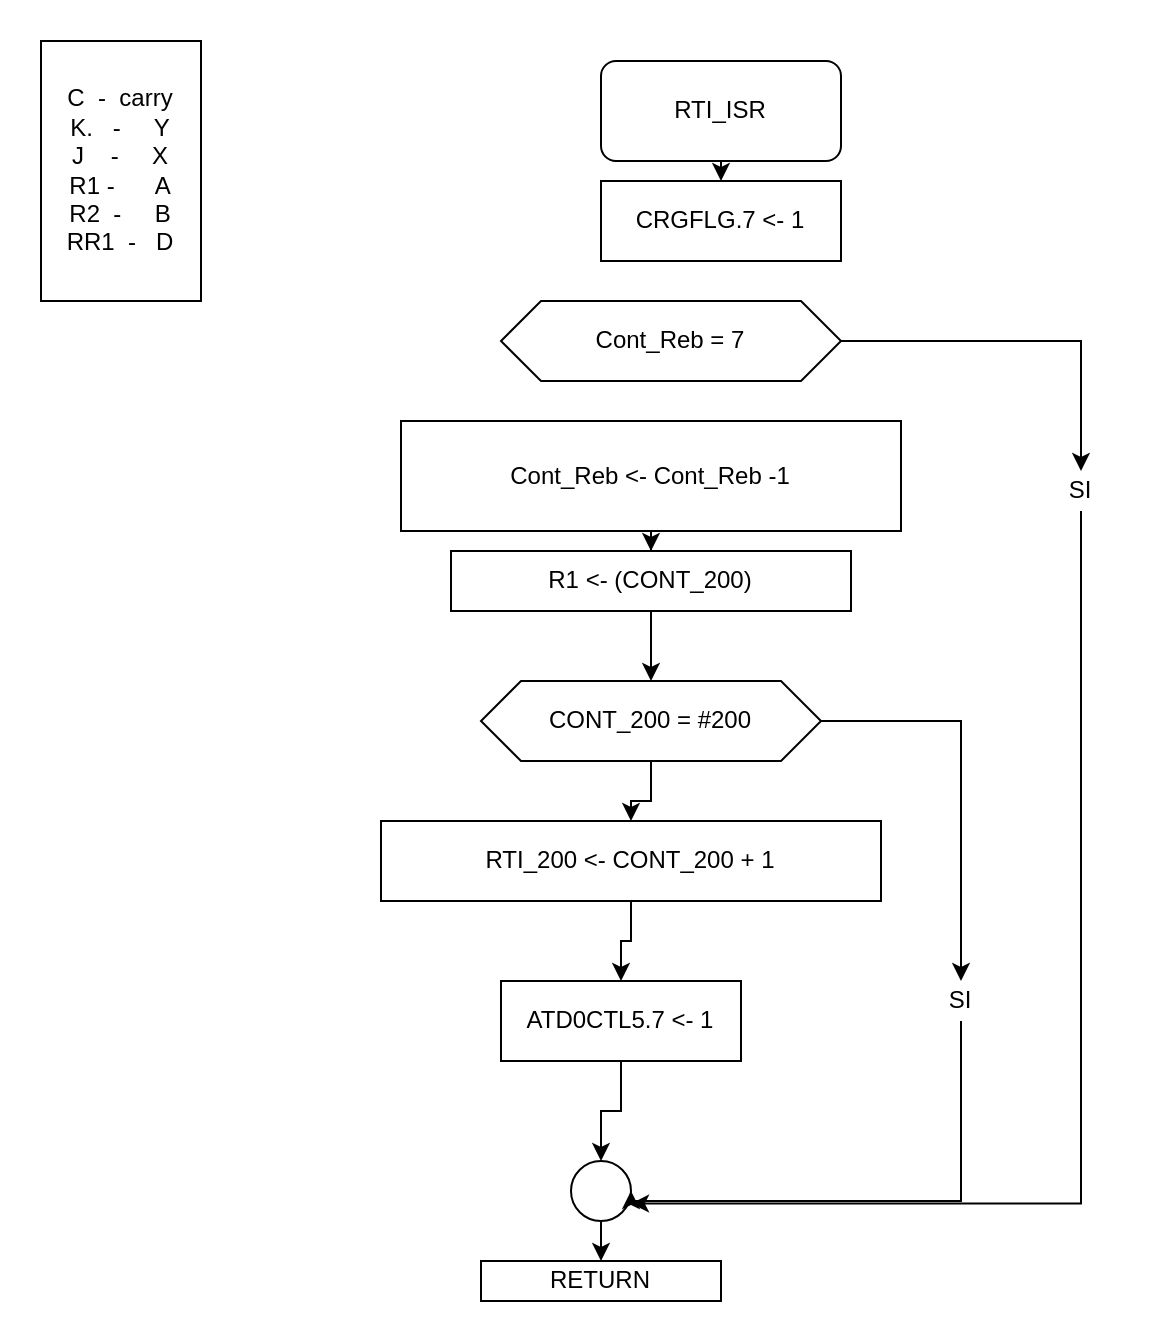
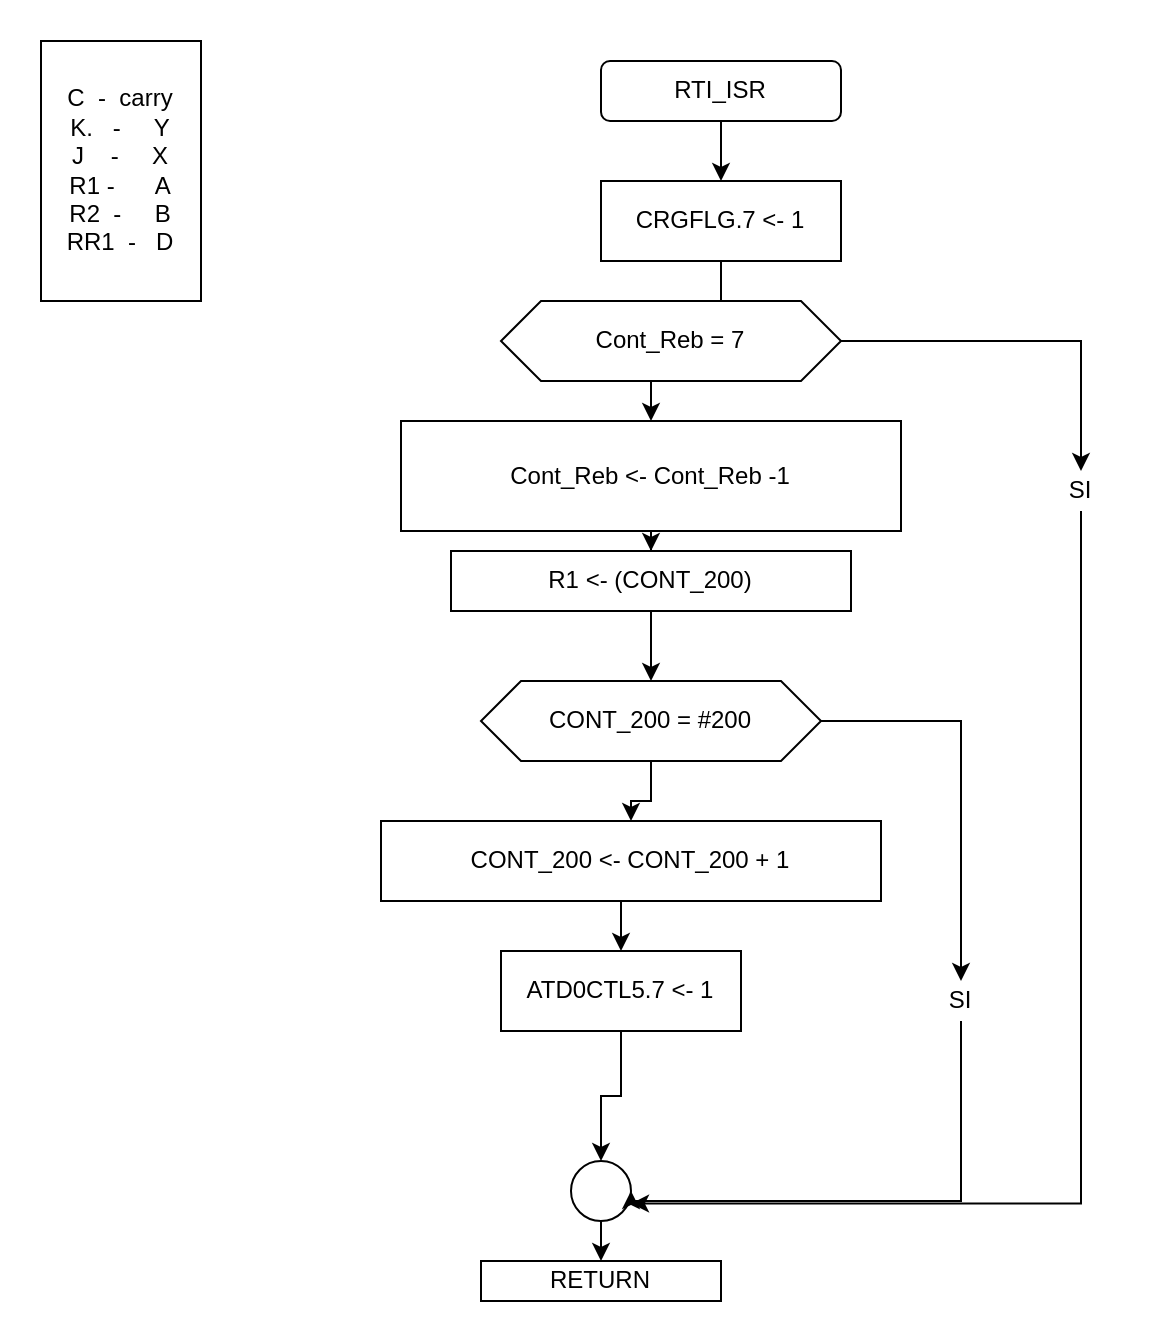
(721, 111) -> (721, 91)
none -> (721, 281)
(631, 861) -> (631, 861)
(621, 1021) -> (621, 991)
